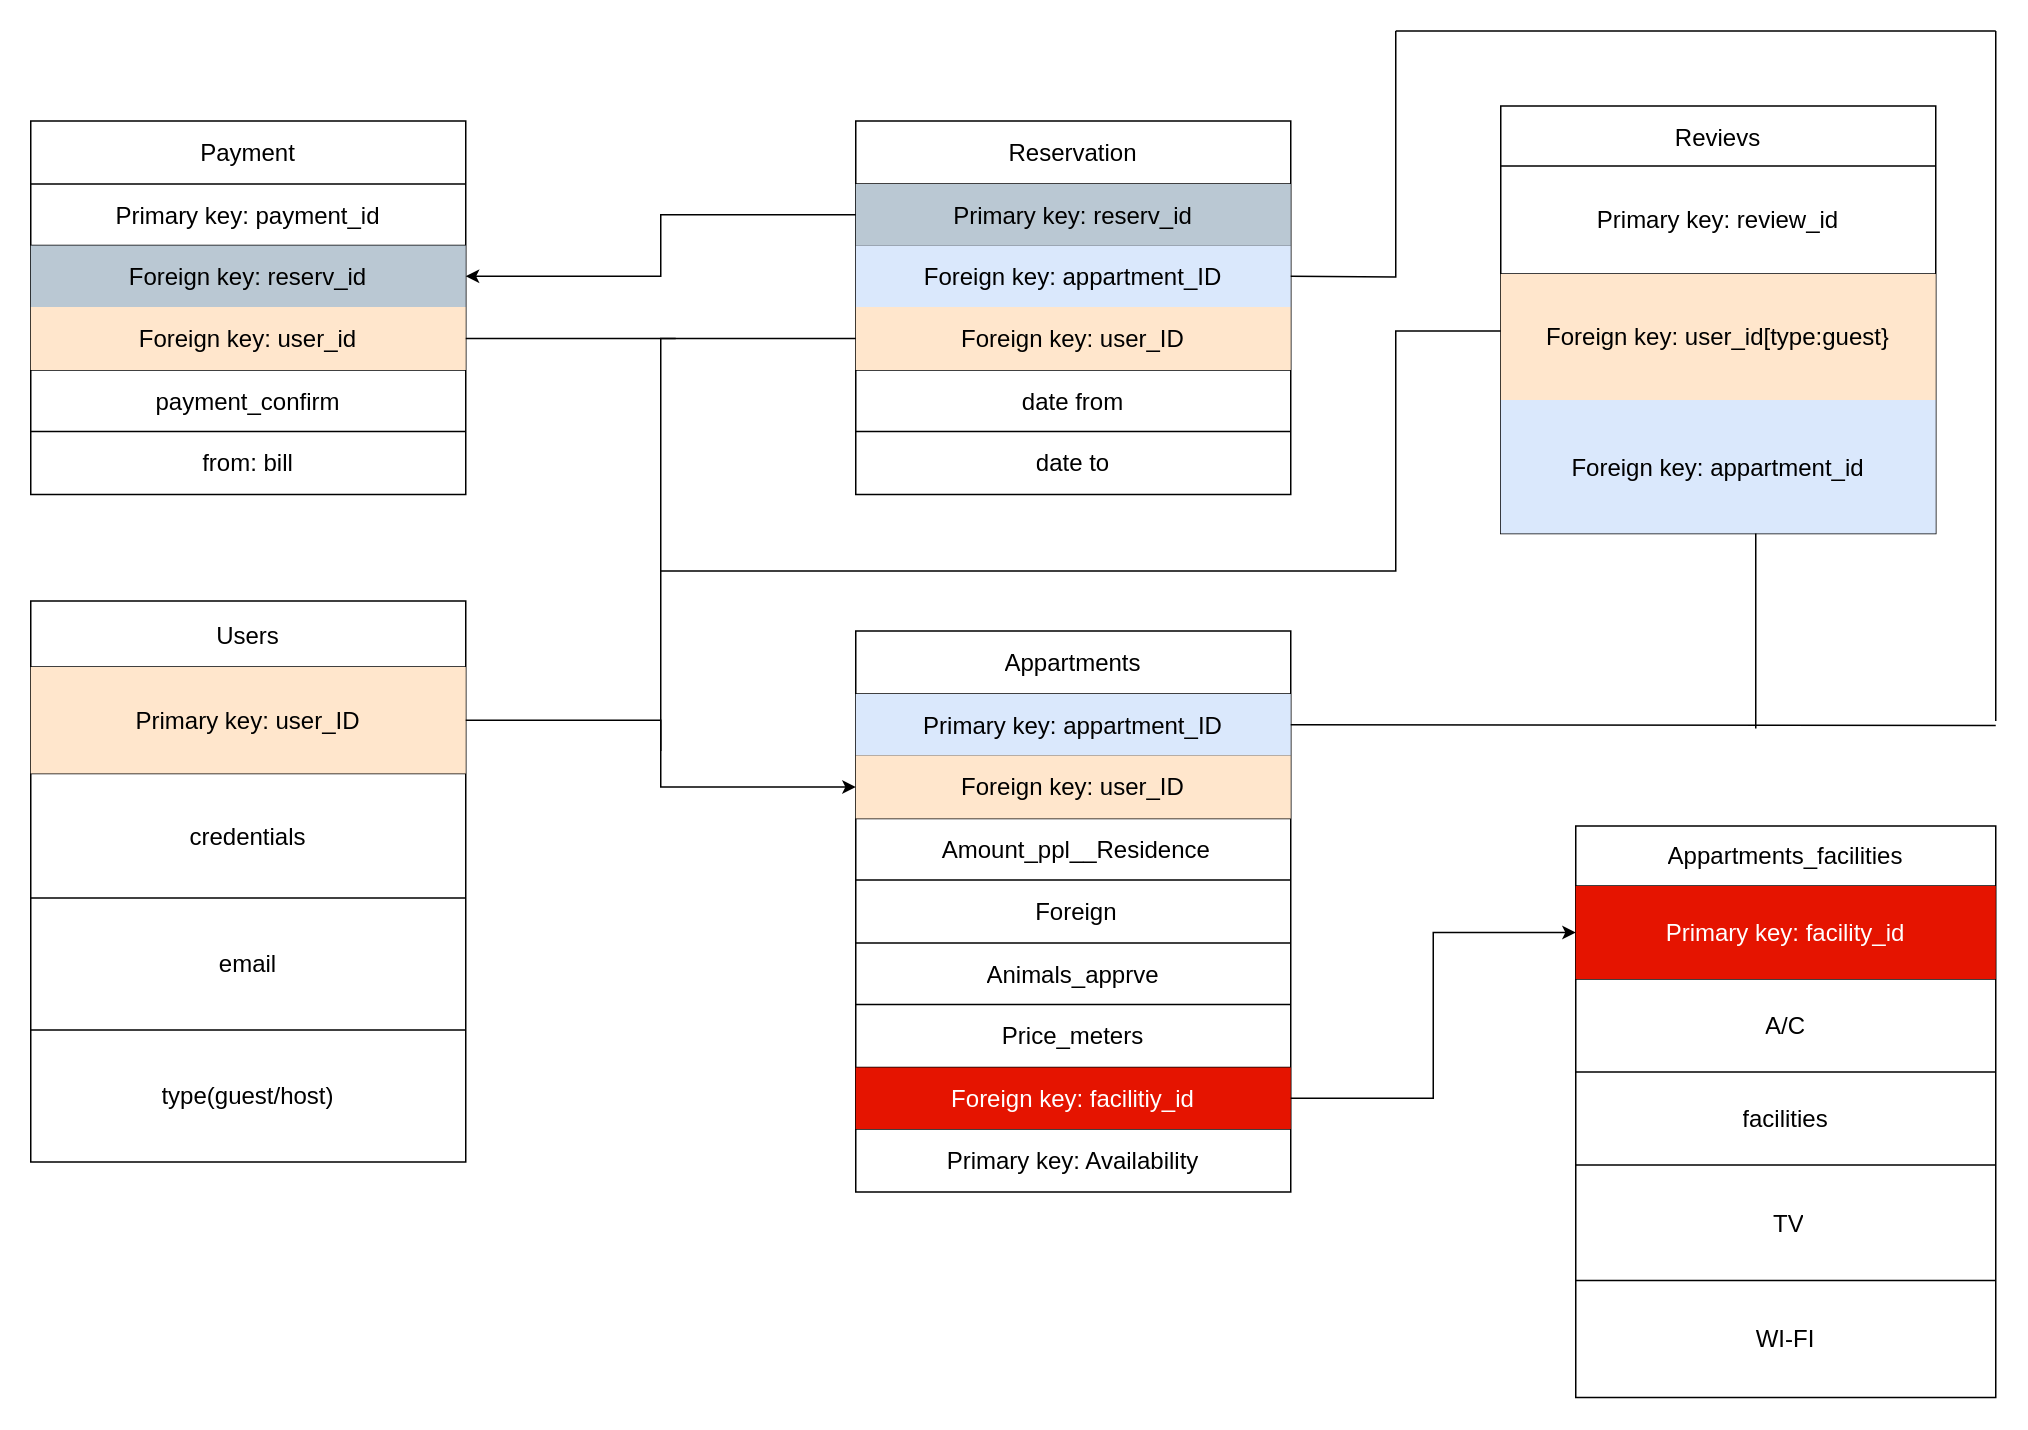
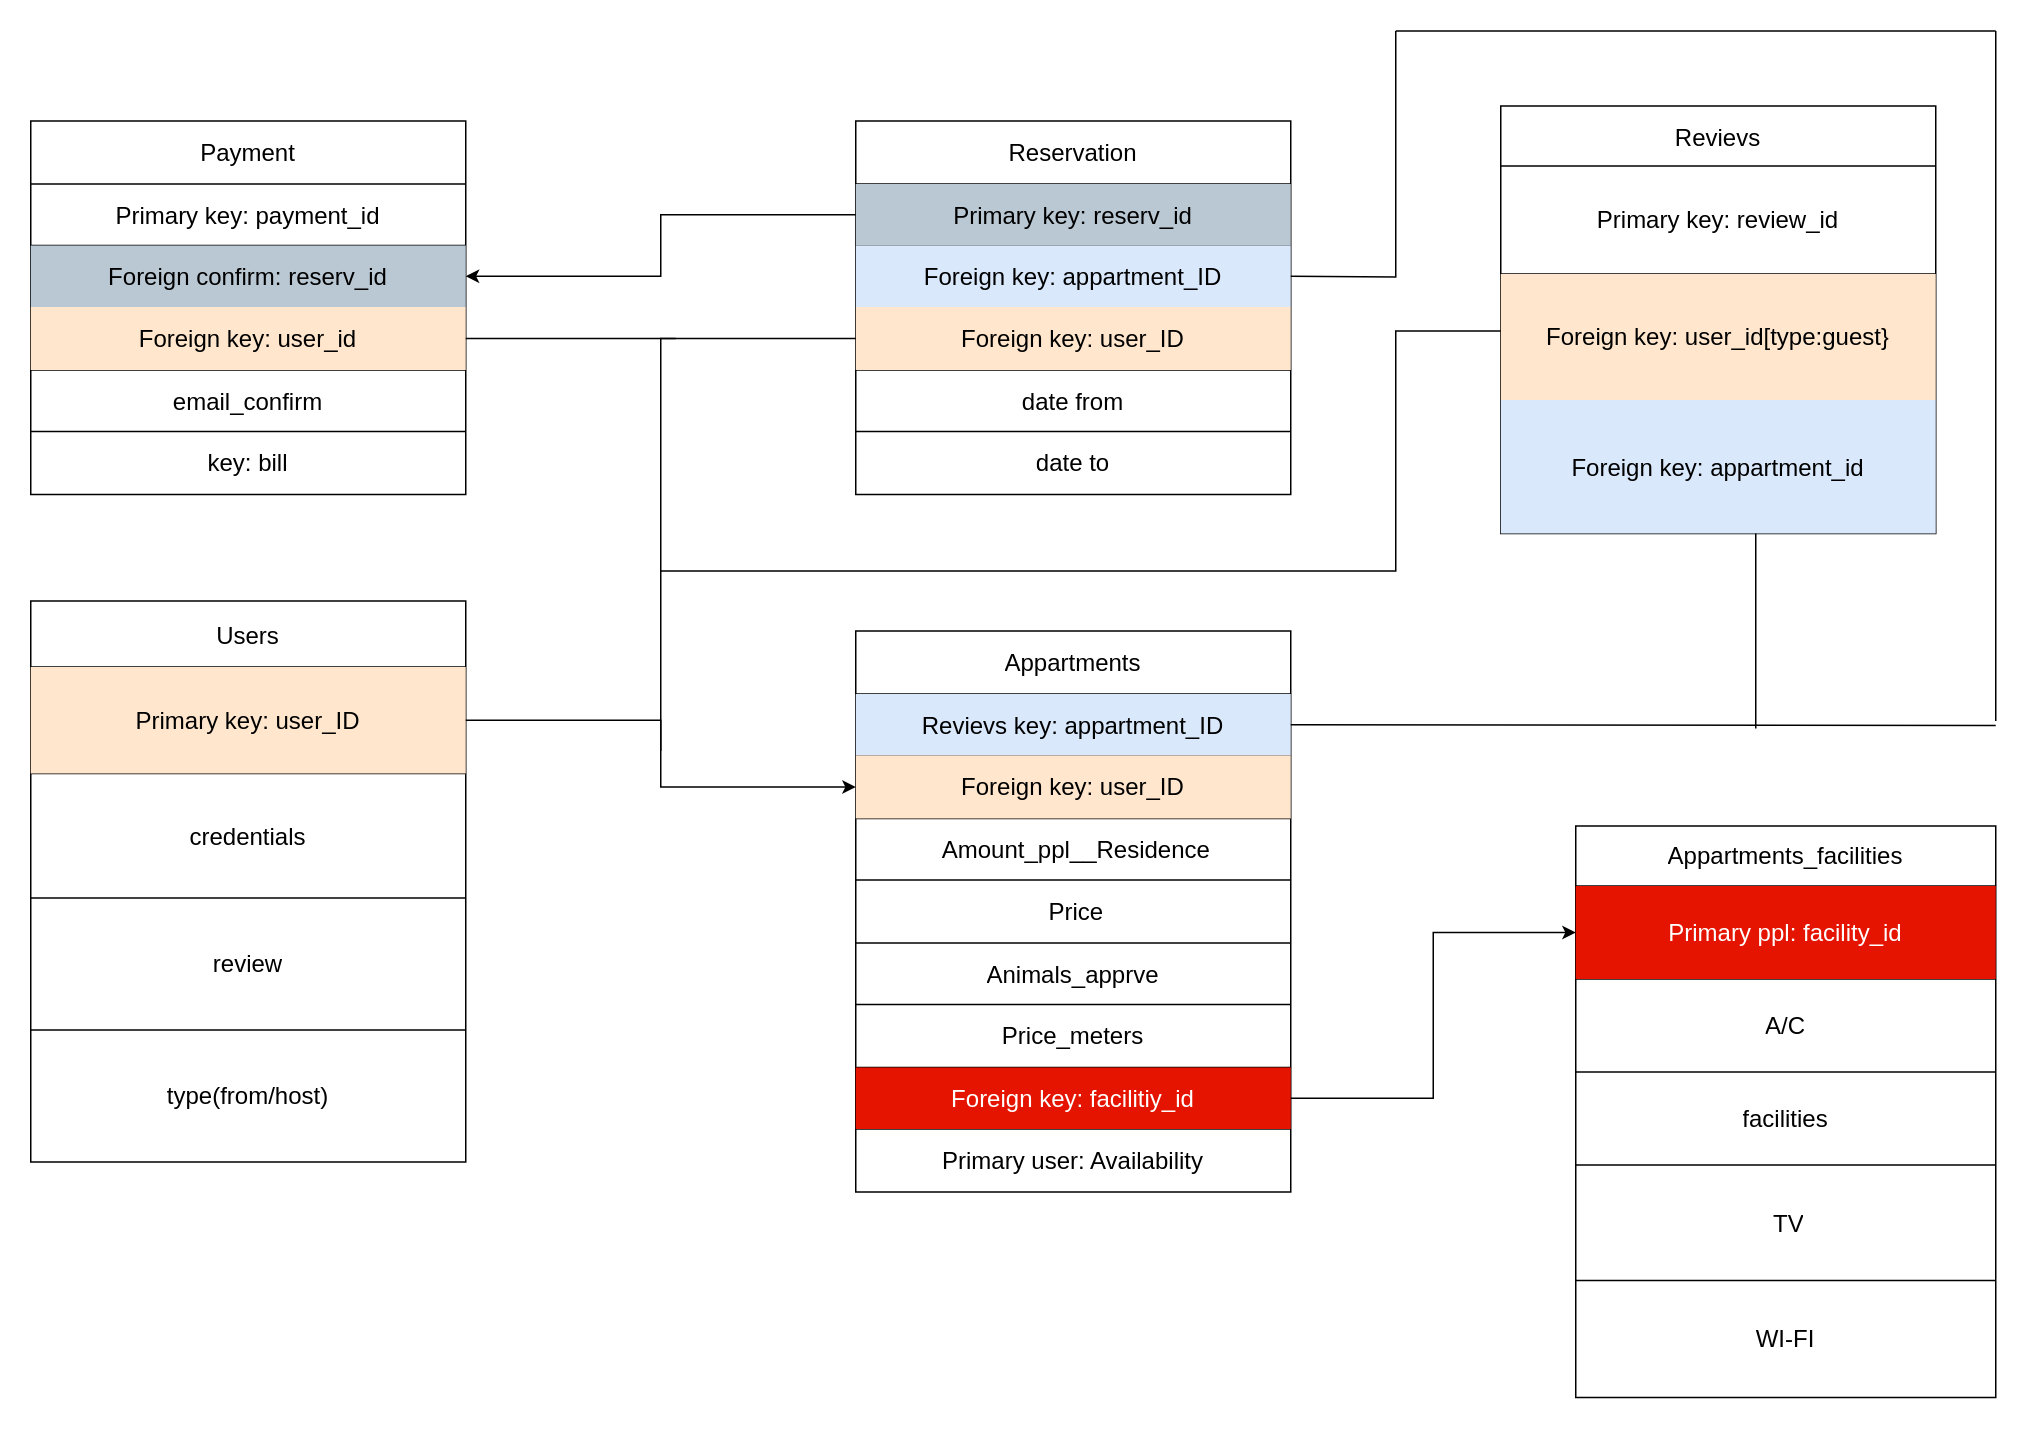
(248, 277) -> (248, 277)
(248, 401) -> (248, 401)
(248, 463) -> (248, 463)
(1073, 725) -> (1073, 725)
(1073, 911) -> (1073, 911)
(1786, 932) -> (1786, 932)
(248, 964) -> (248, 964)
(248, 1096) -> (248, 1096)
(1073, 1160) -> (1073, 1160)
